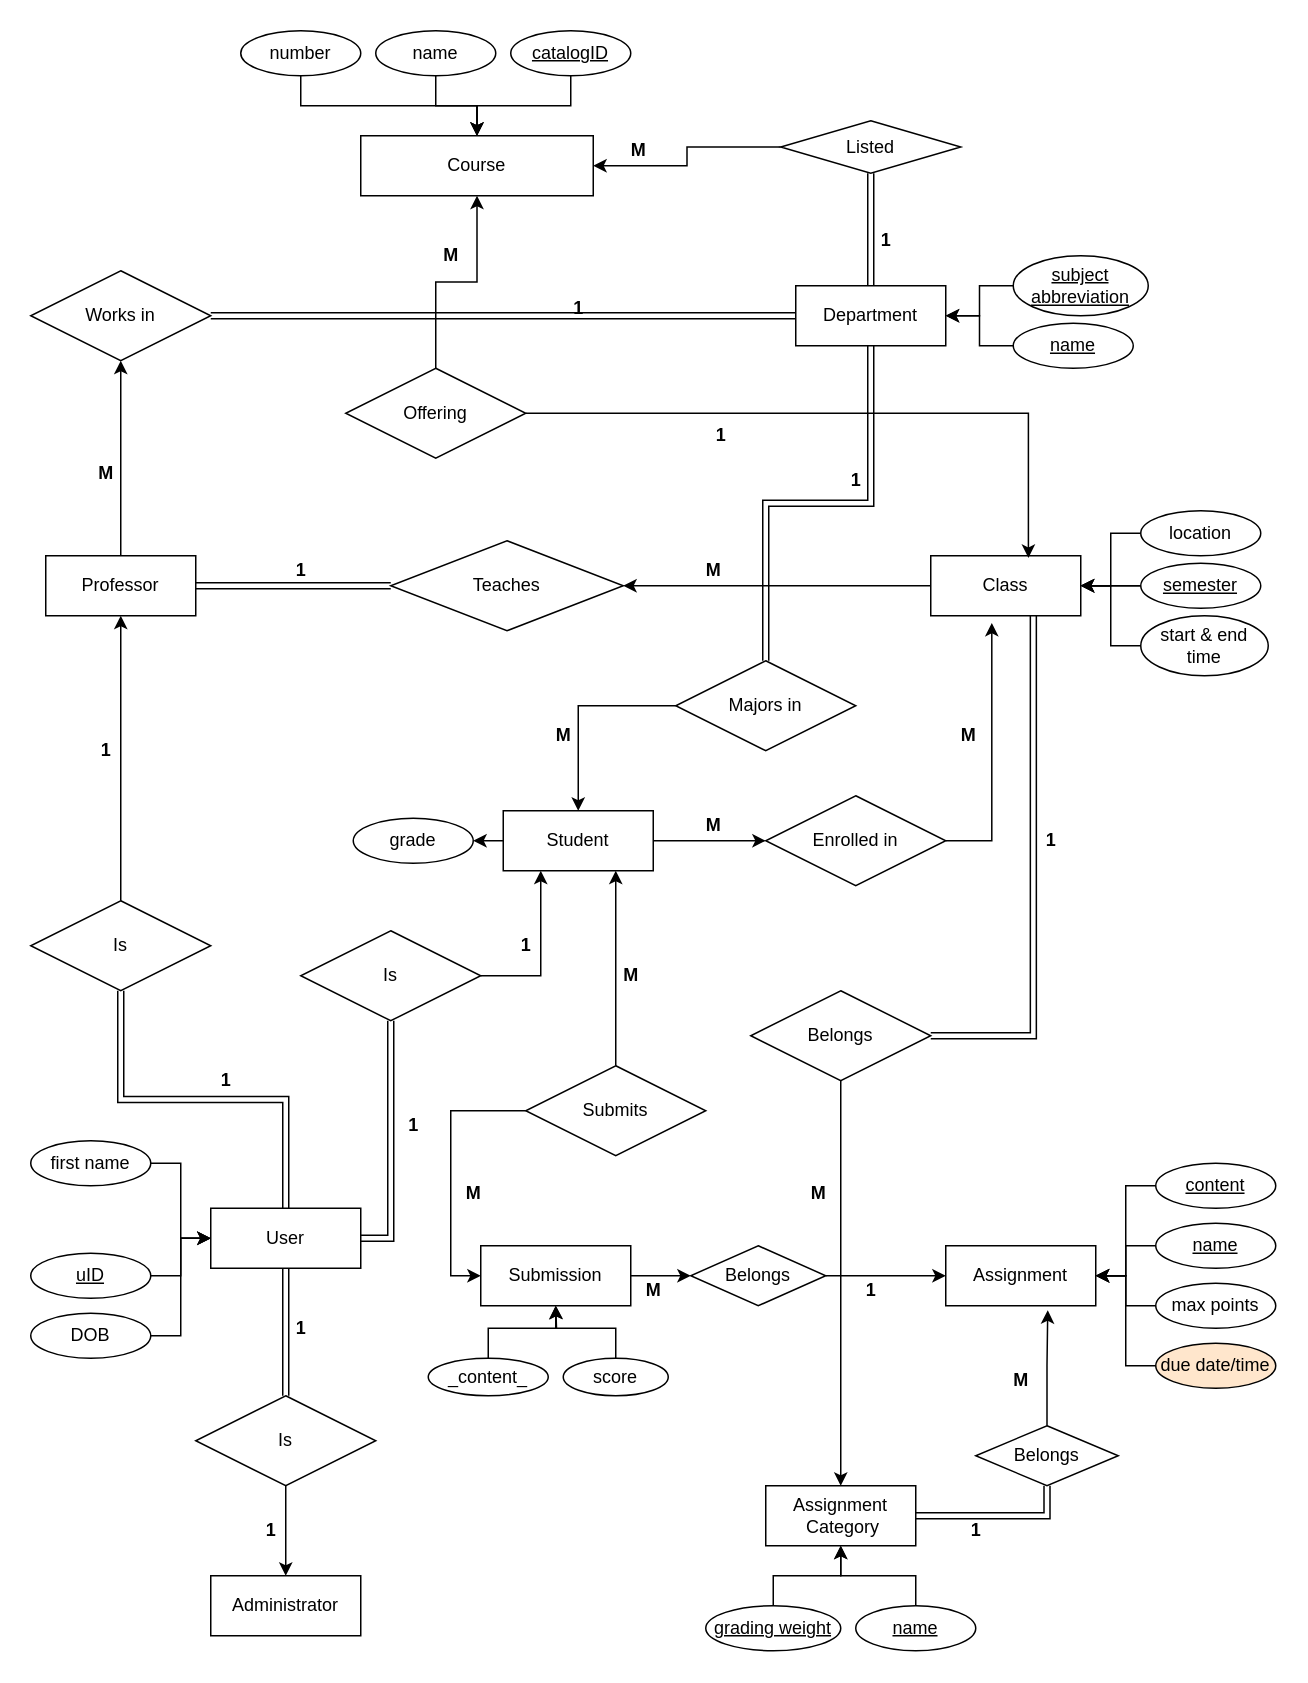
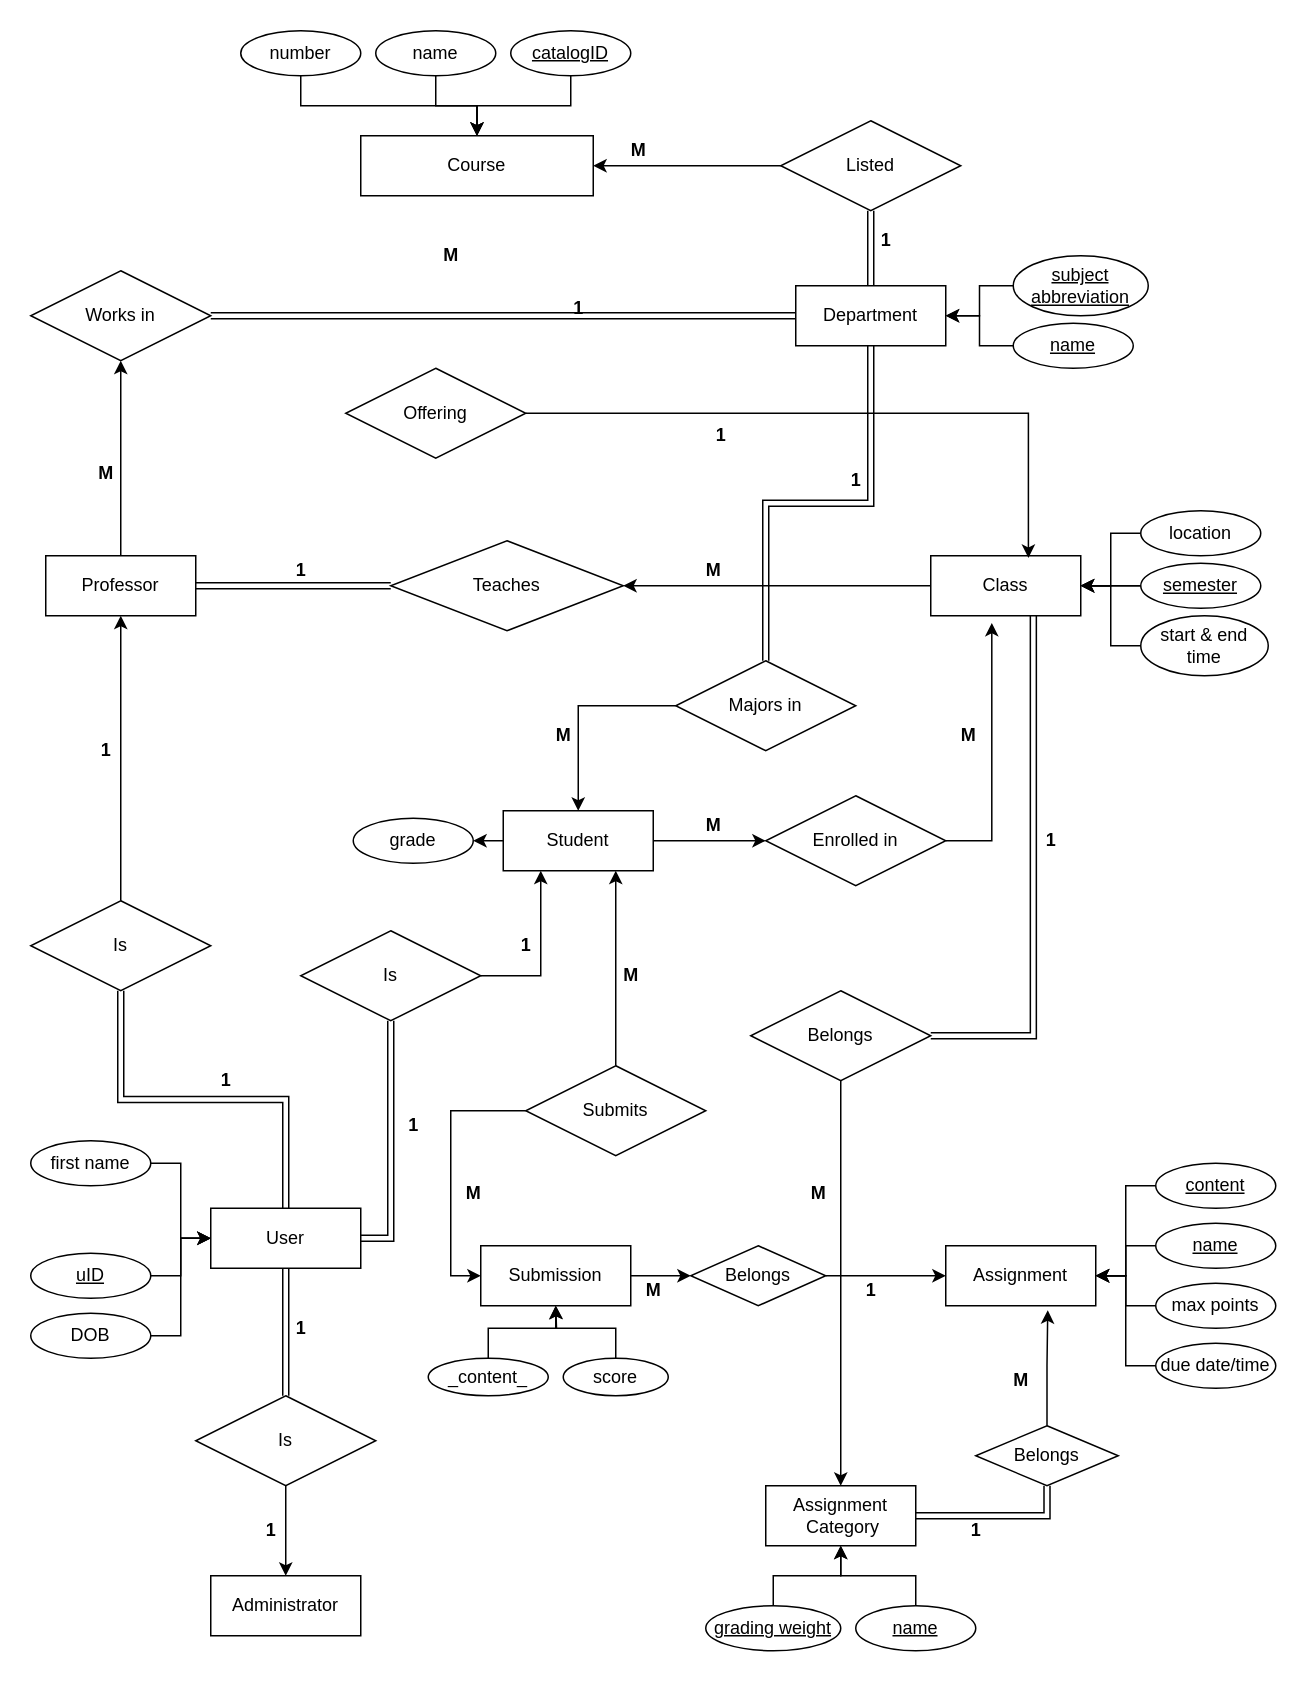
(871, 147) -> (871, 166)
(451, 282) -> none
(1216, 1366) -> (1216, 1366)
